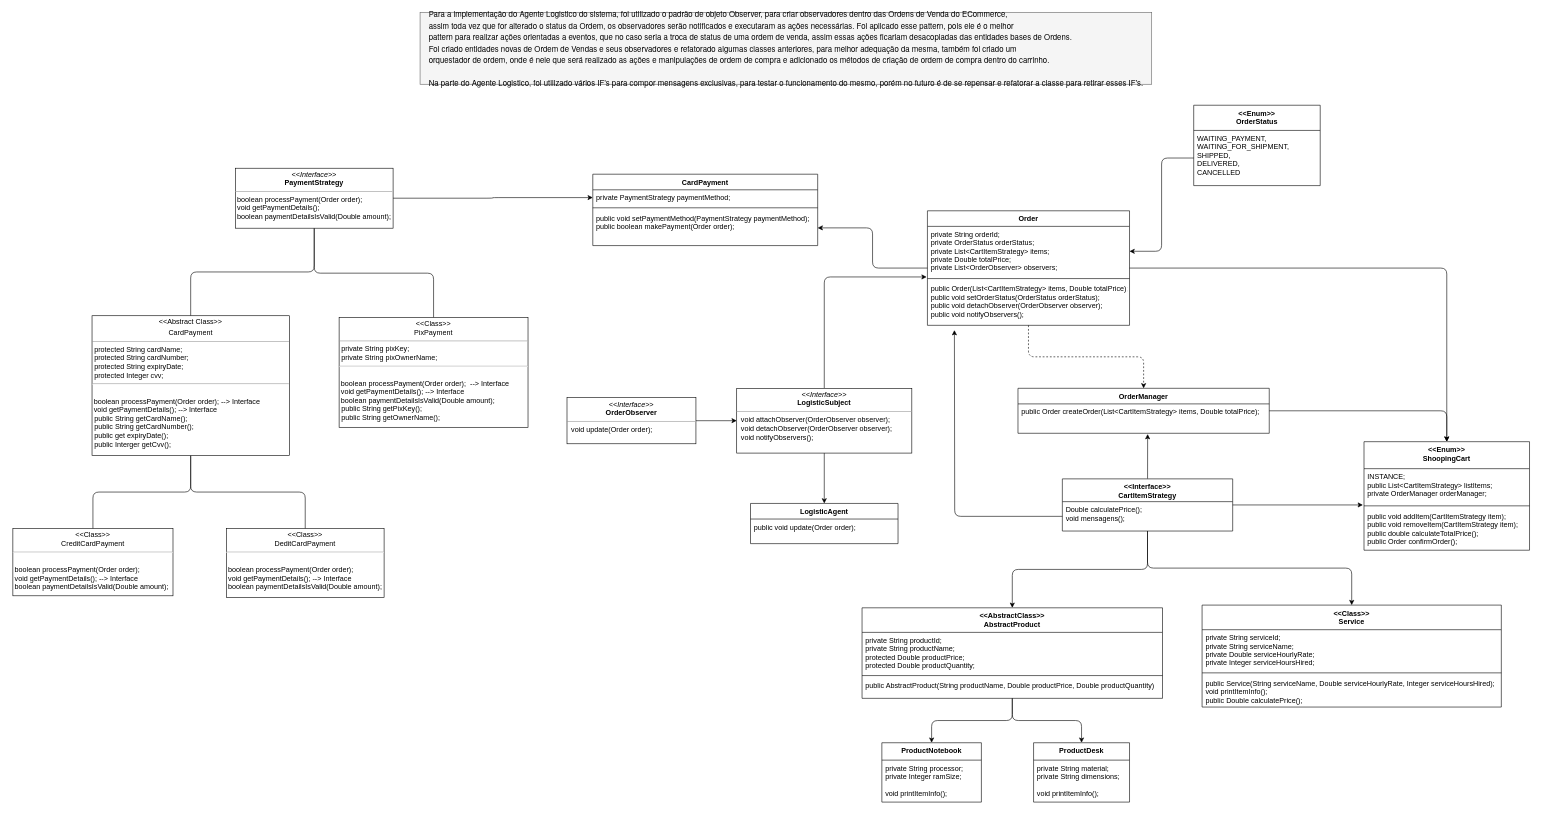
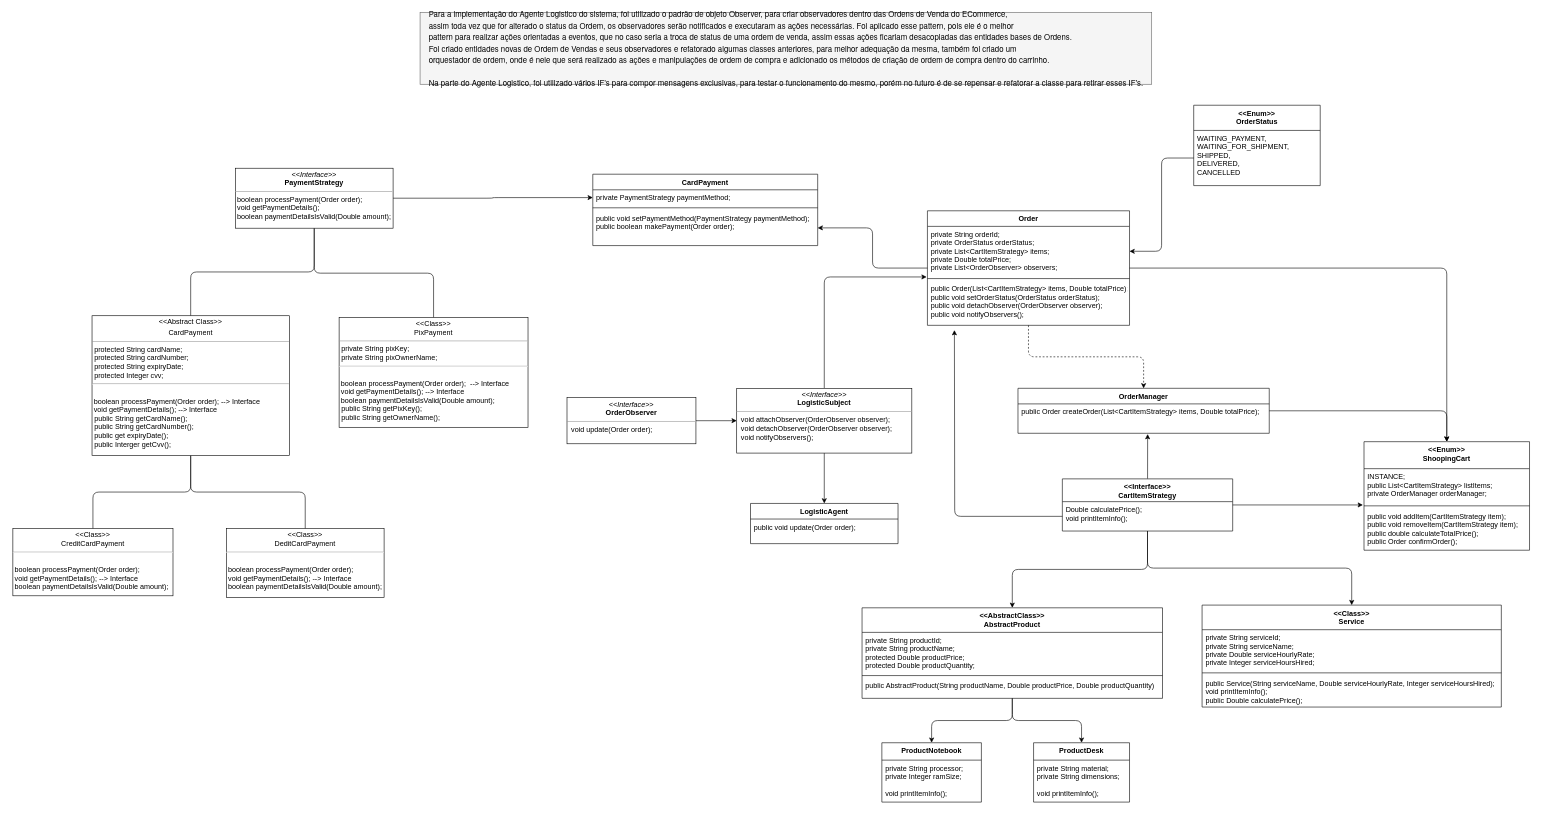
(1108, 510) -> (1108, 510)
